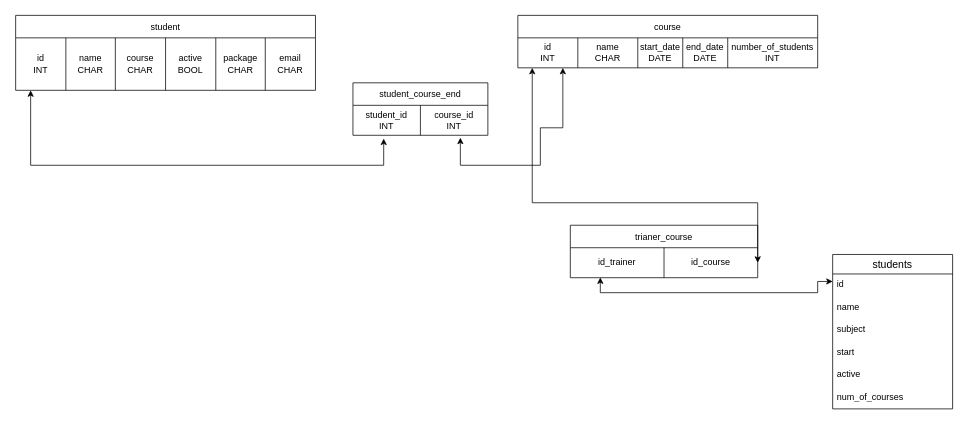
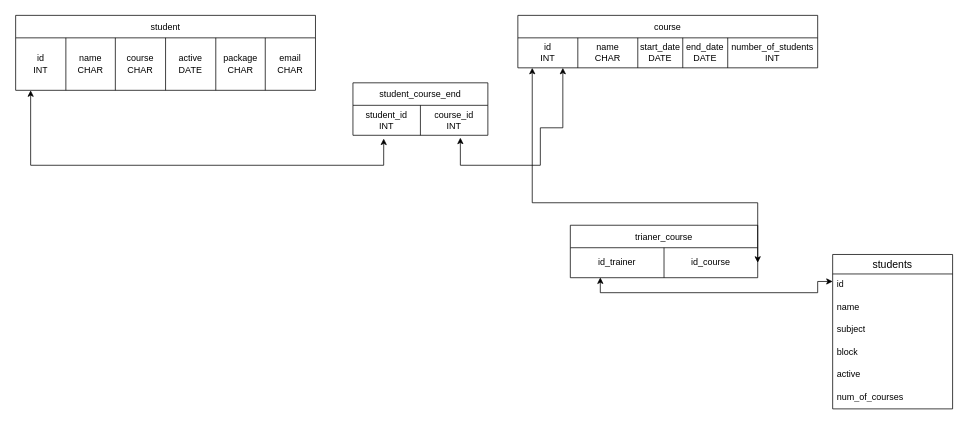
(191, 64) -> (191, 64)
(850, 352) -> (849, 352)
